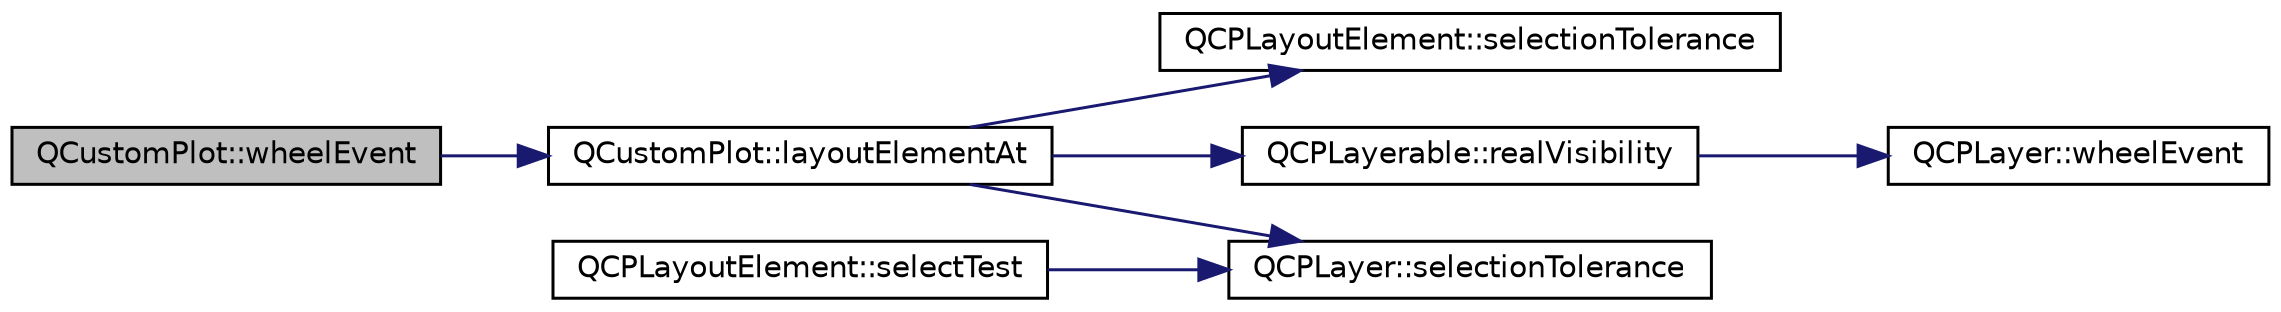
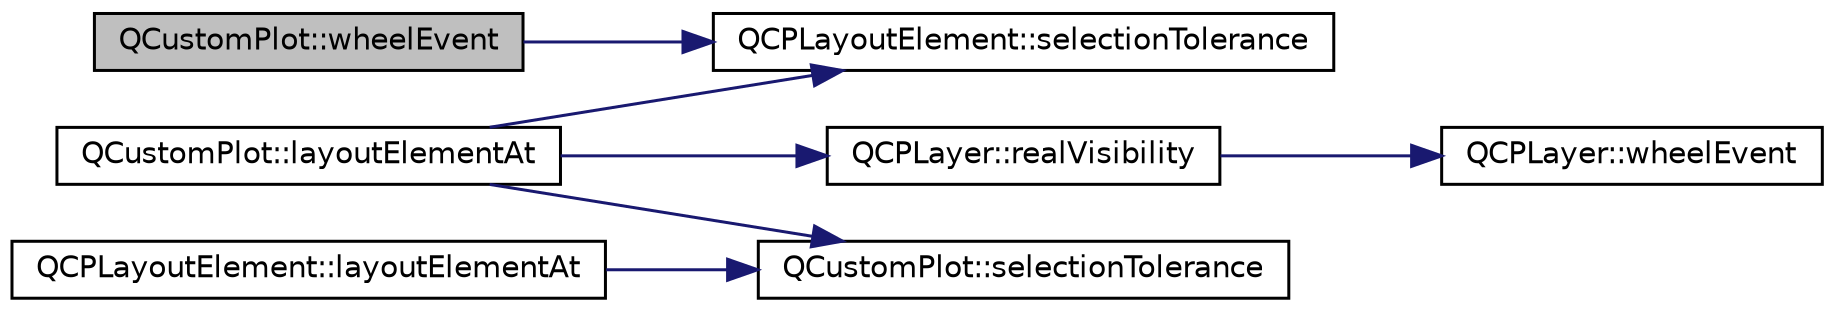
(479, 156) -> (603, 42)
(1470, 156) -> (1024, 156)
(800, 270) -> (309, 270)
(1470, 270) -> (1024, 270)
